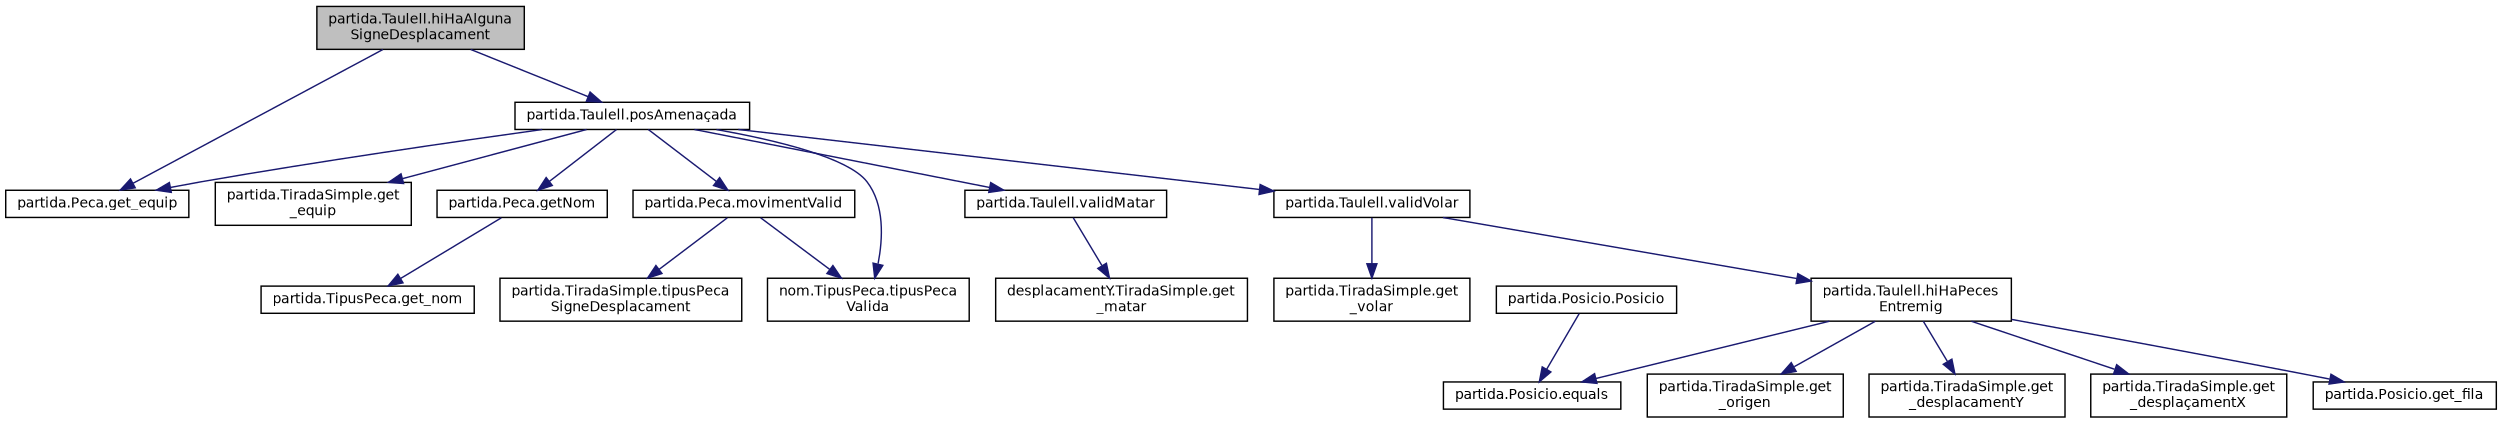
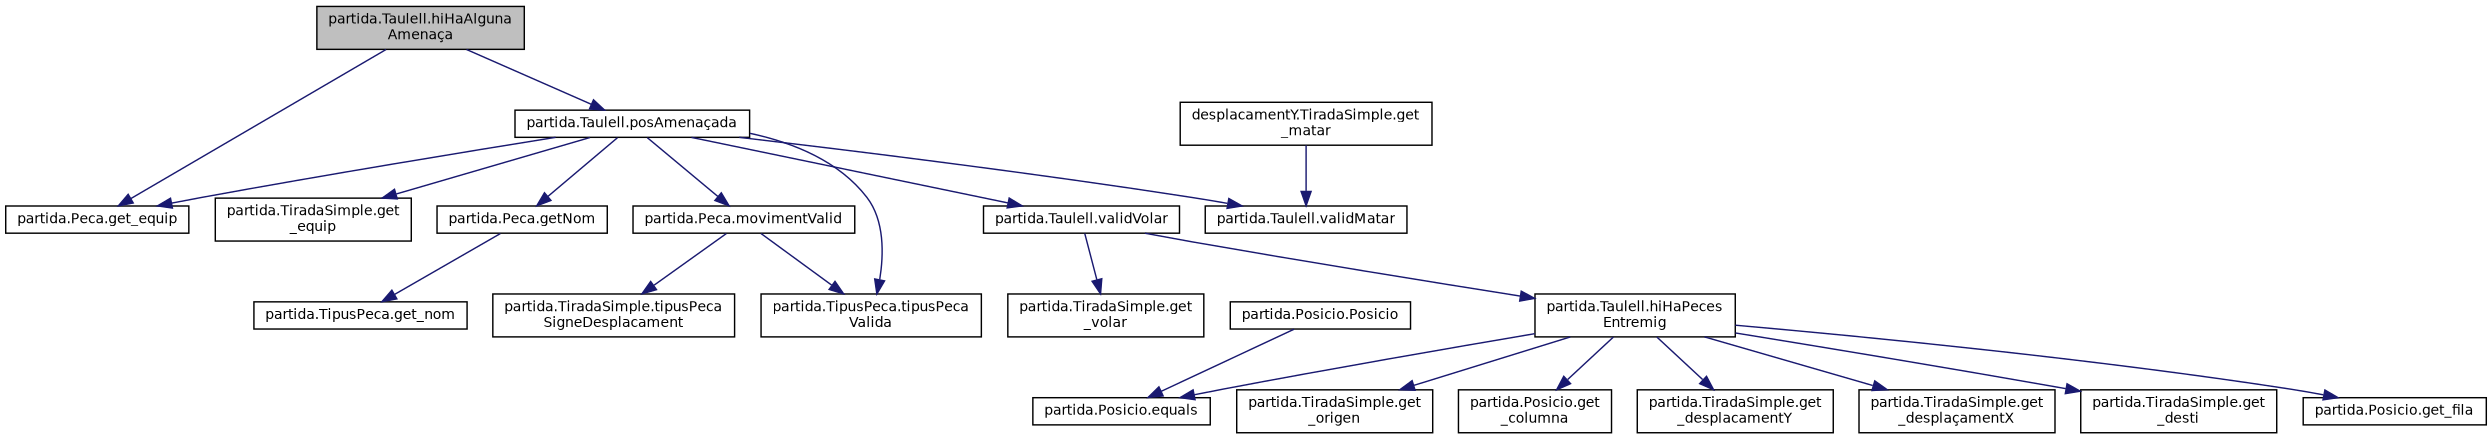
(421, 28) -> (421, 28)
(1088, 242) -> (1306, 168)
(868, 300) -> (871, 315)
none -> (1535, 411)
none -> (2179, 411)
